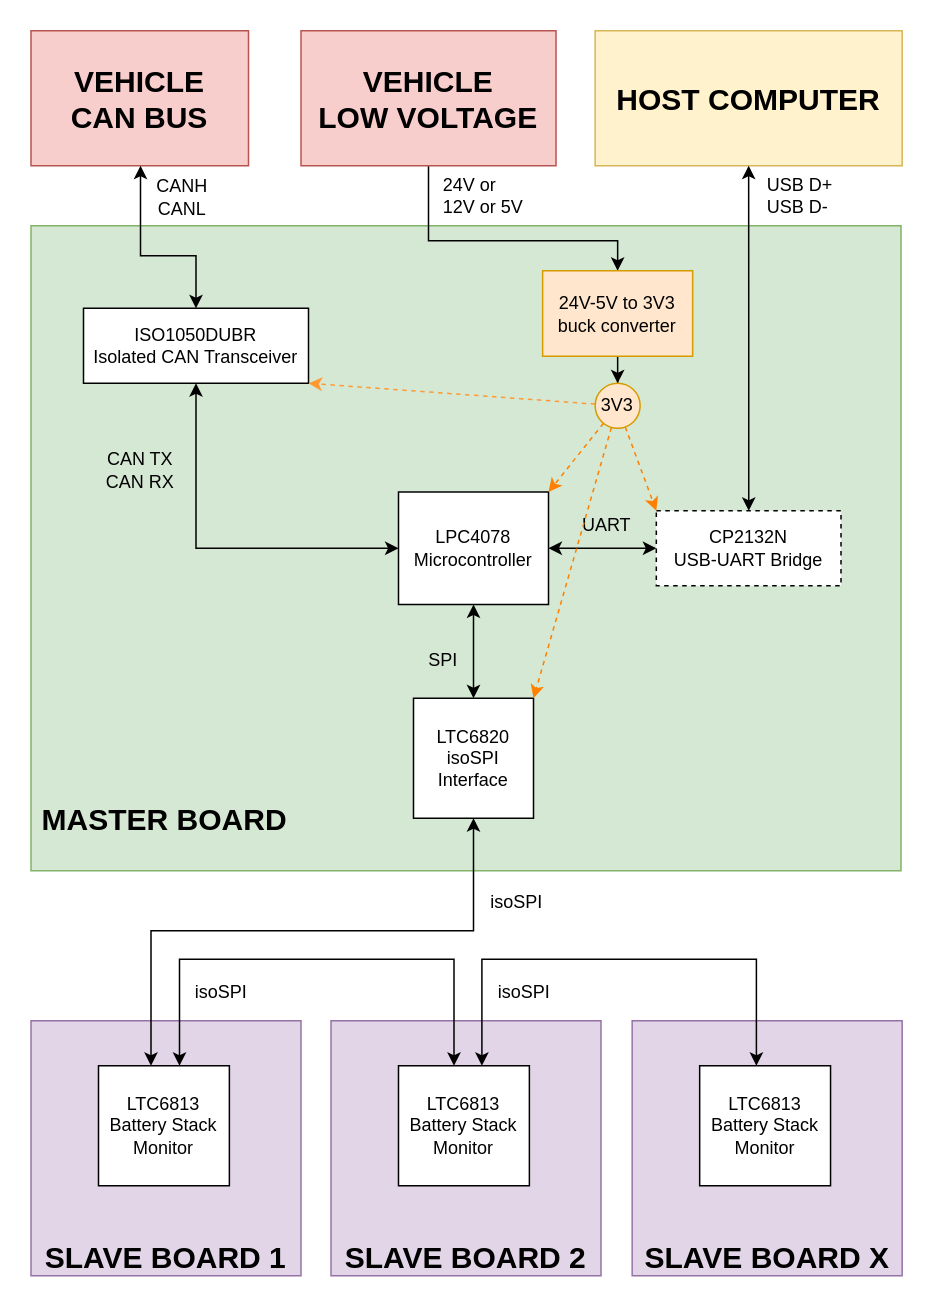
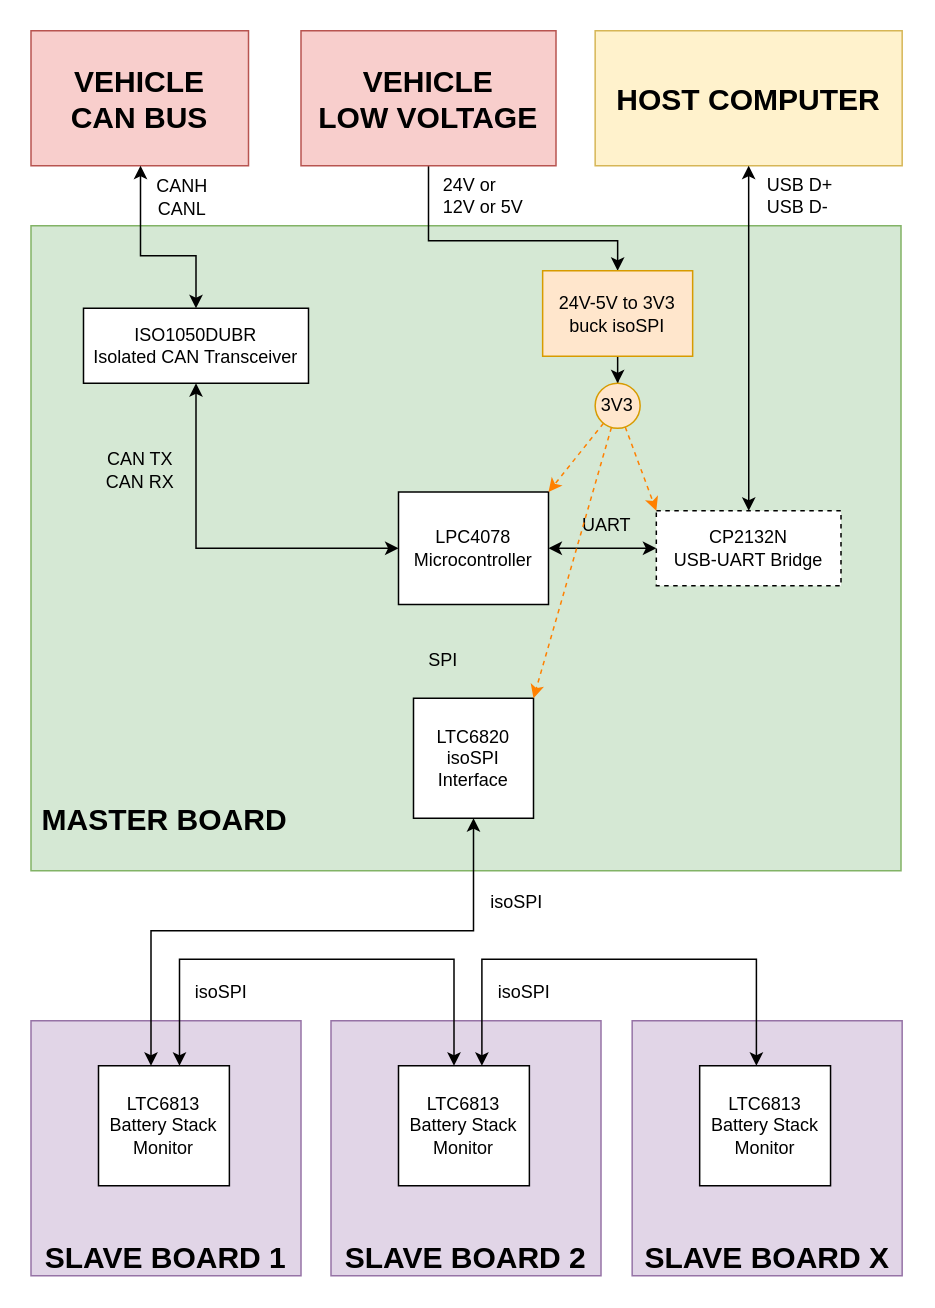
(617, 314) -> (617, 314)
(457, 394) -> none
(473, 651) -> none
